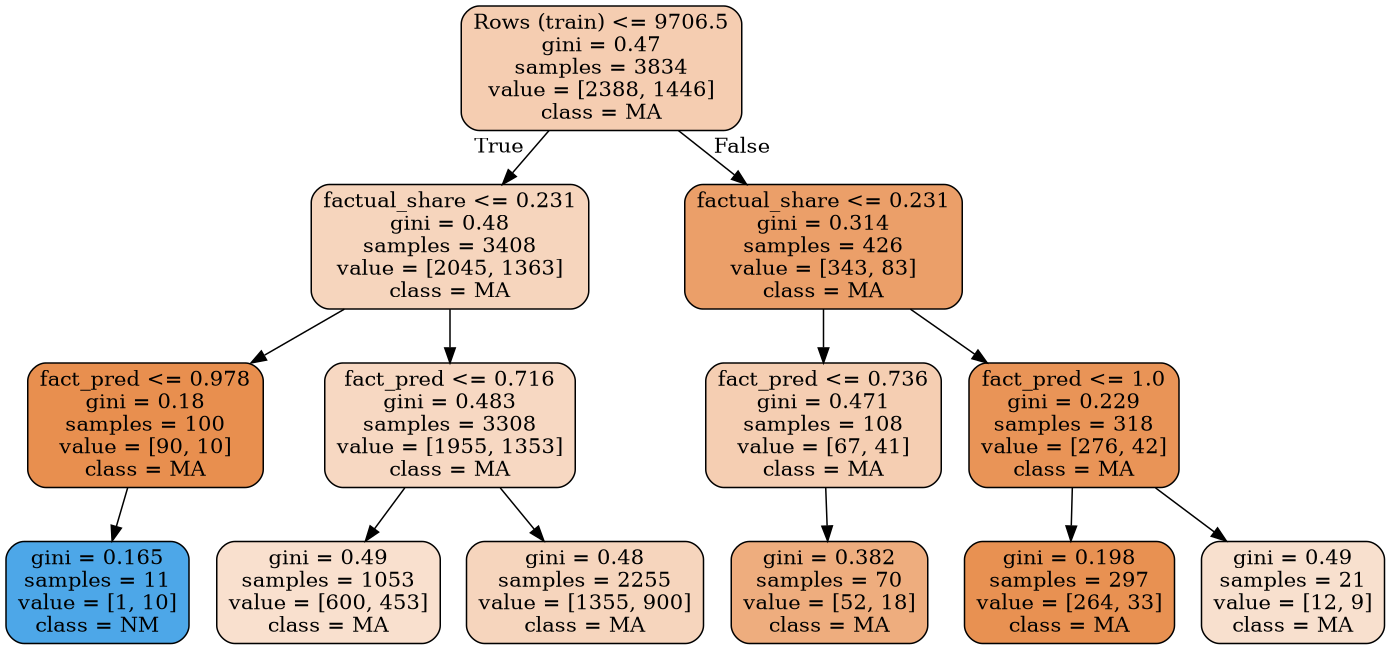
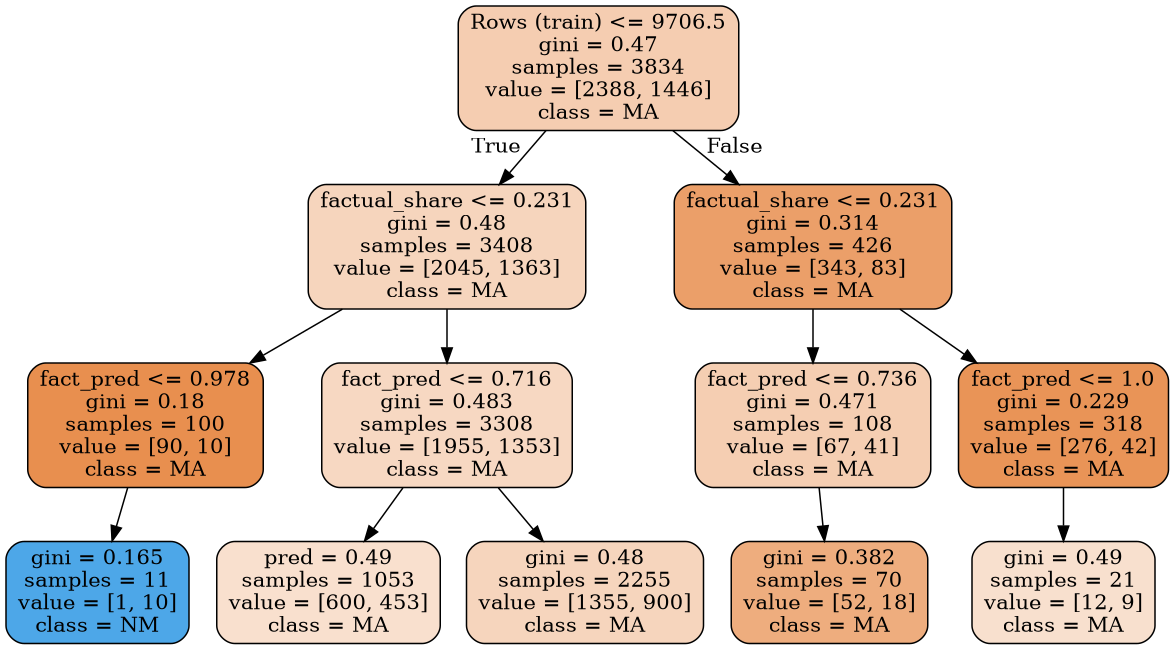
(328, 592) -> (328, 592)
(1070, 592) -> none
